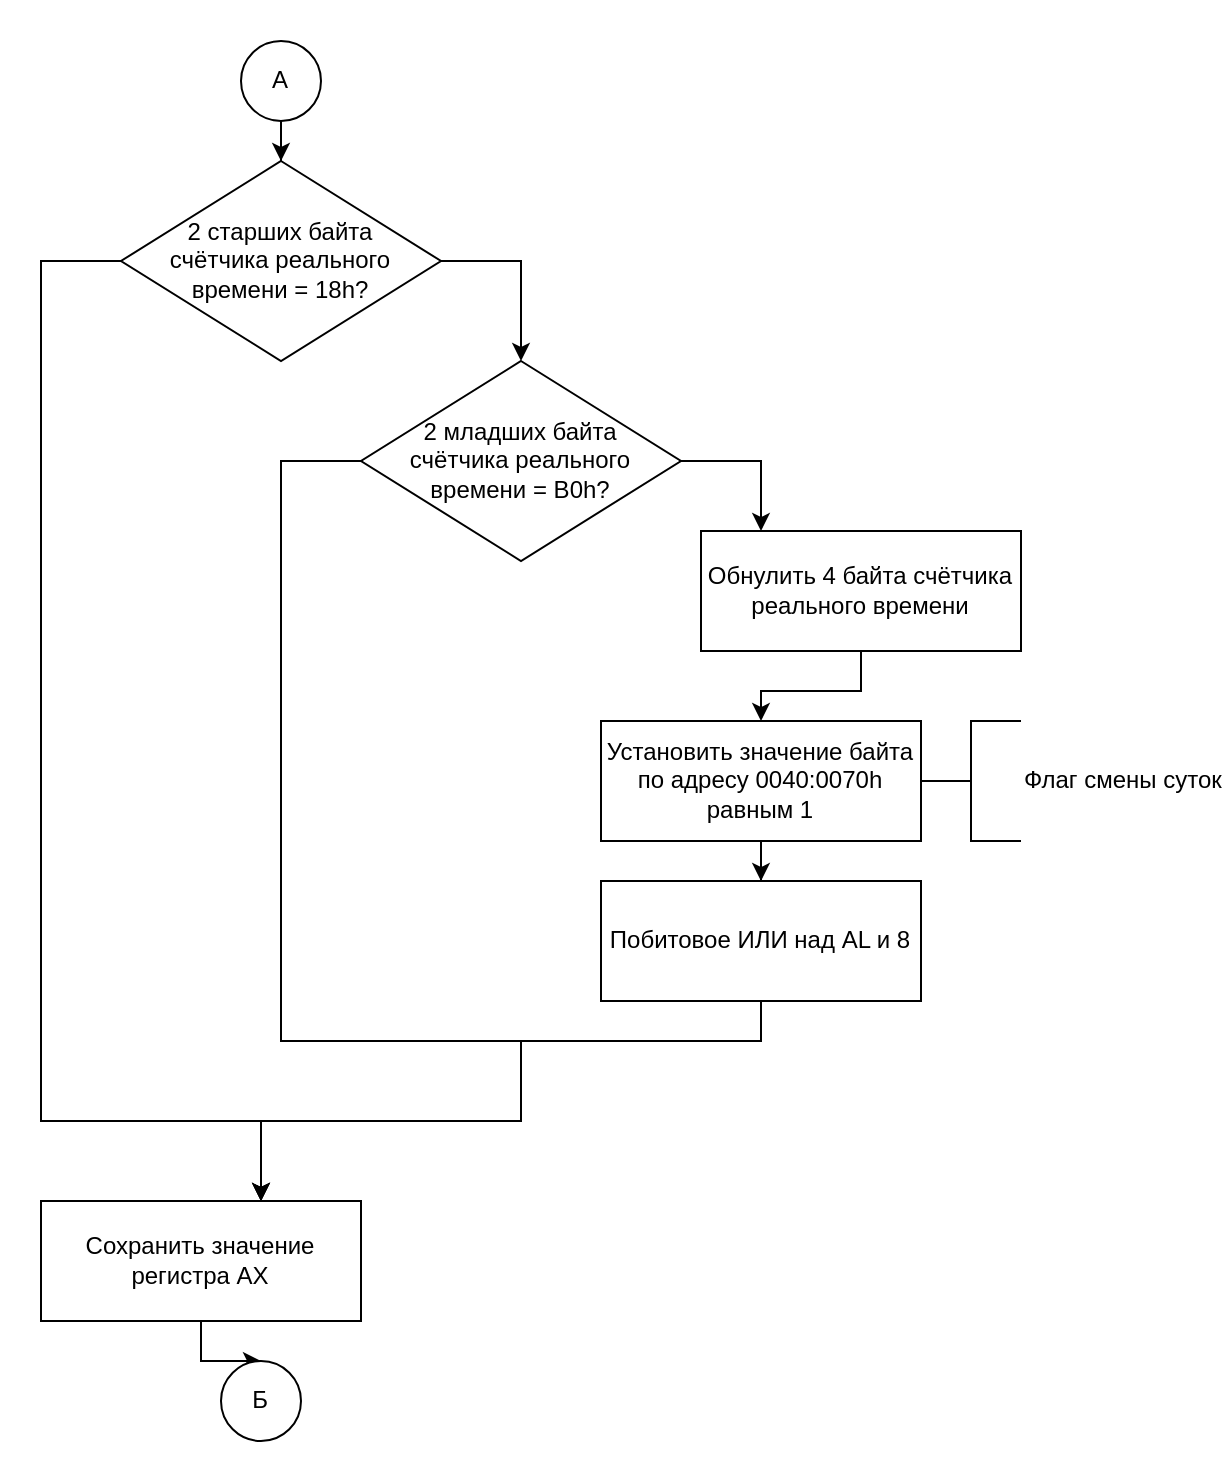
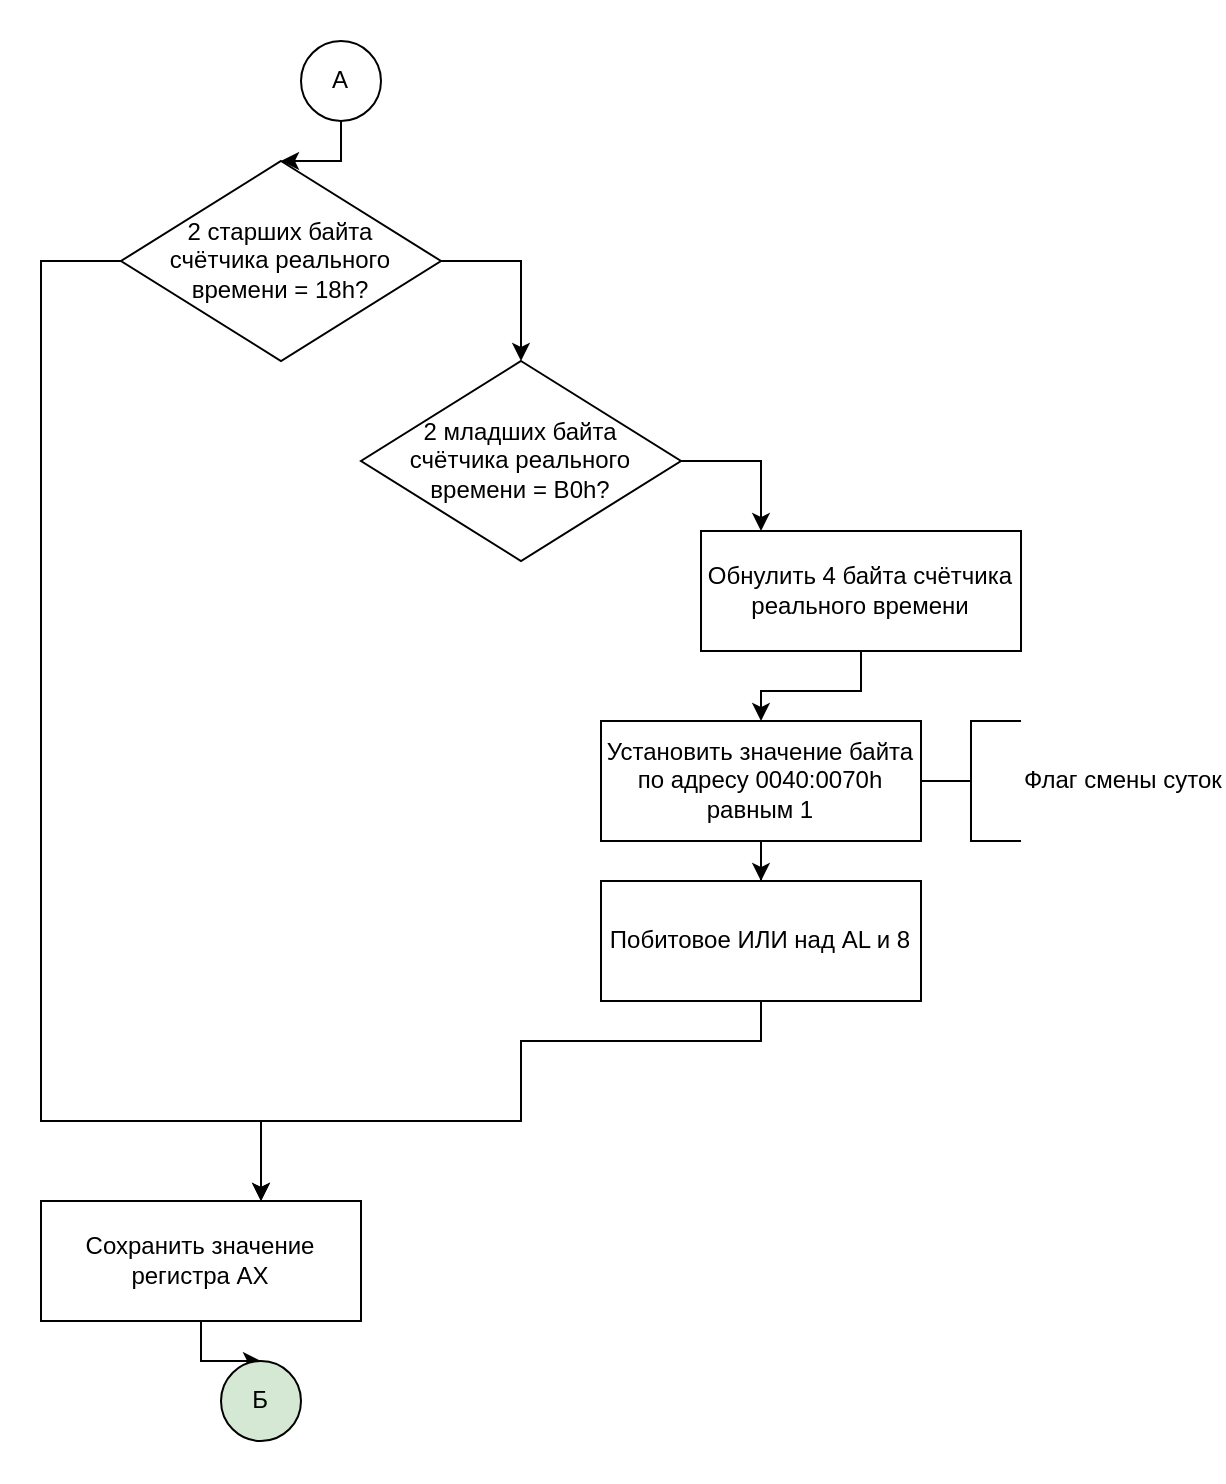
(281, 81) -> (341, 81)
(281, 829) -> none
(261, 1401) -> (261, 1401)
